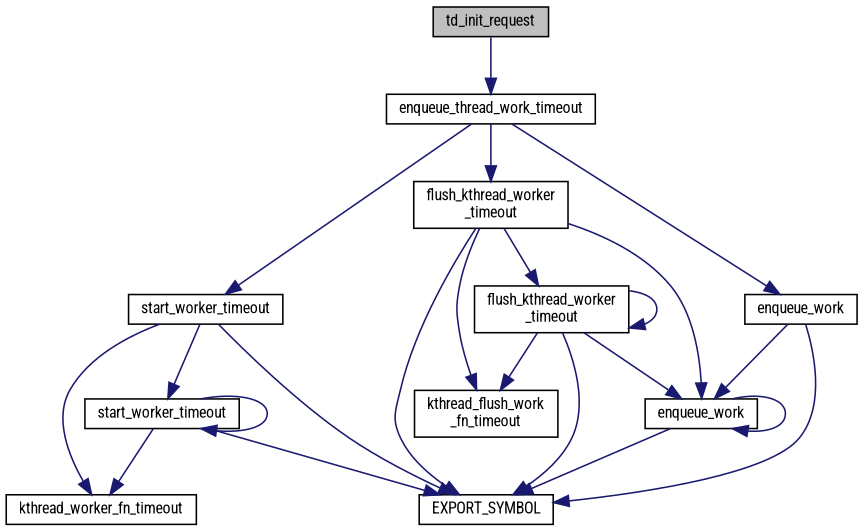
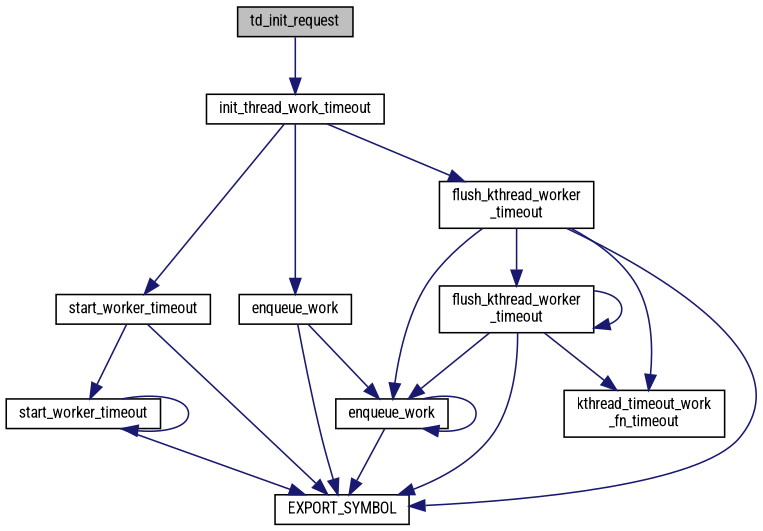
(491, 109) -> (295, 109)
(486, 414) -> (644, 414)
(101, 510) -> none
